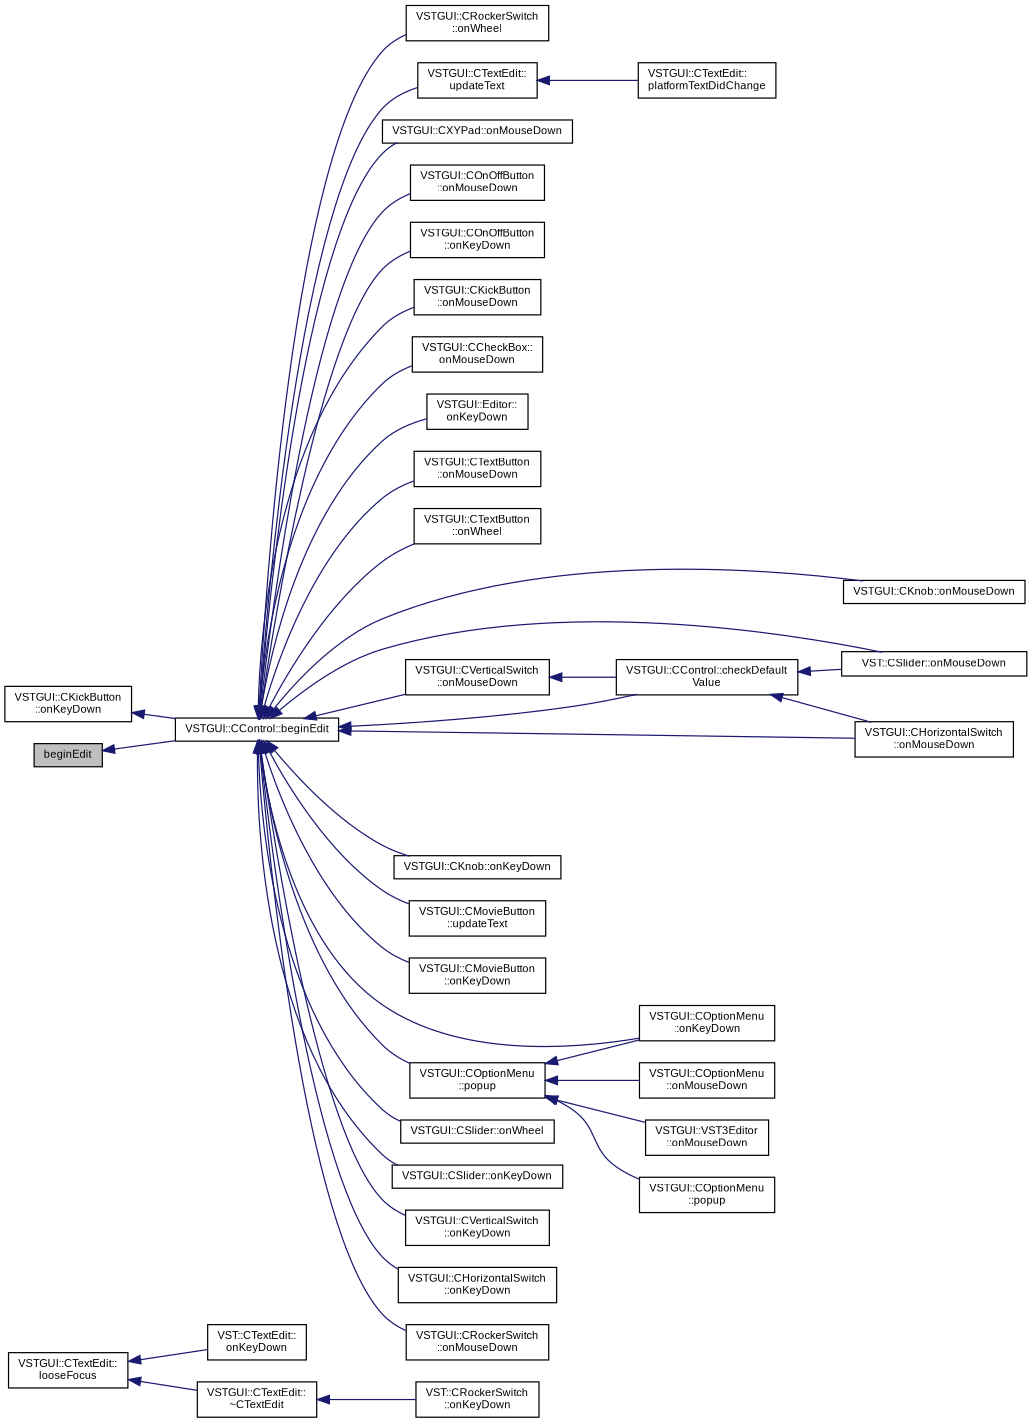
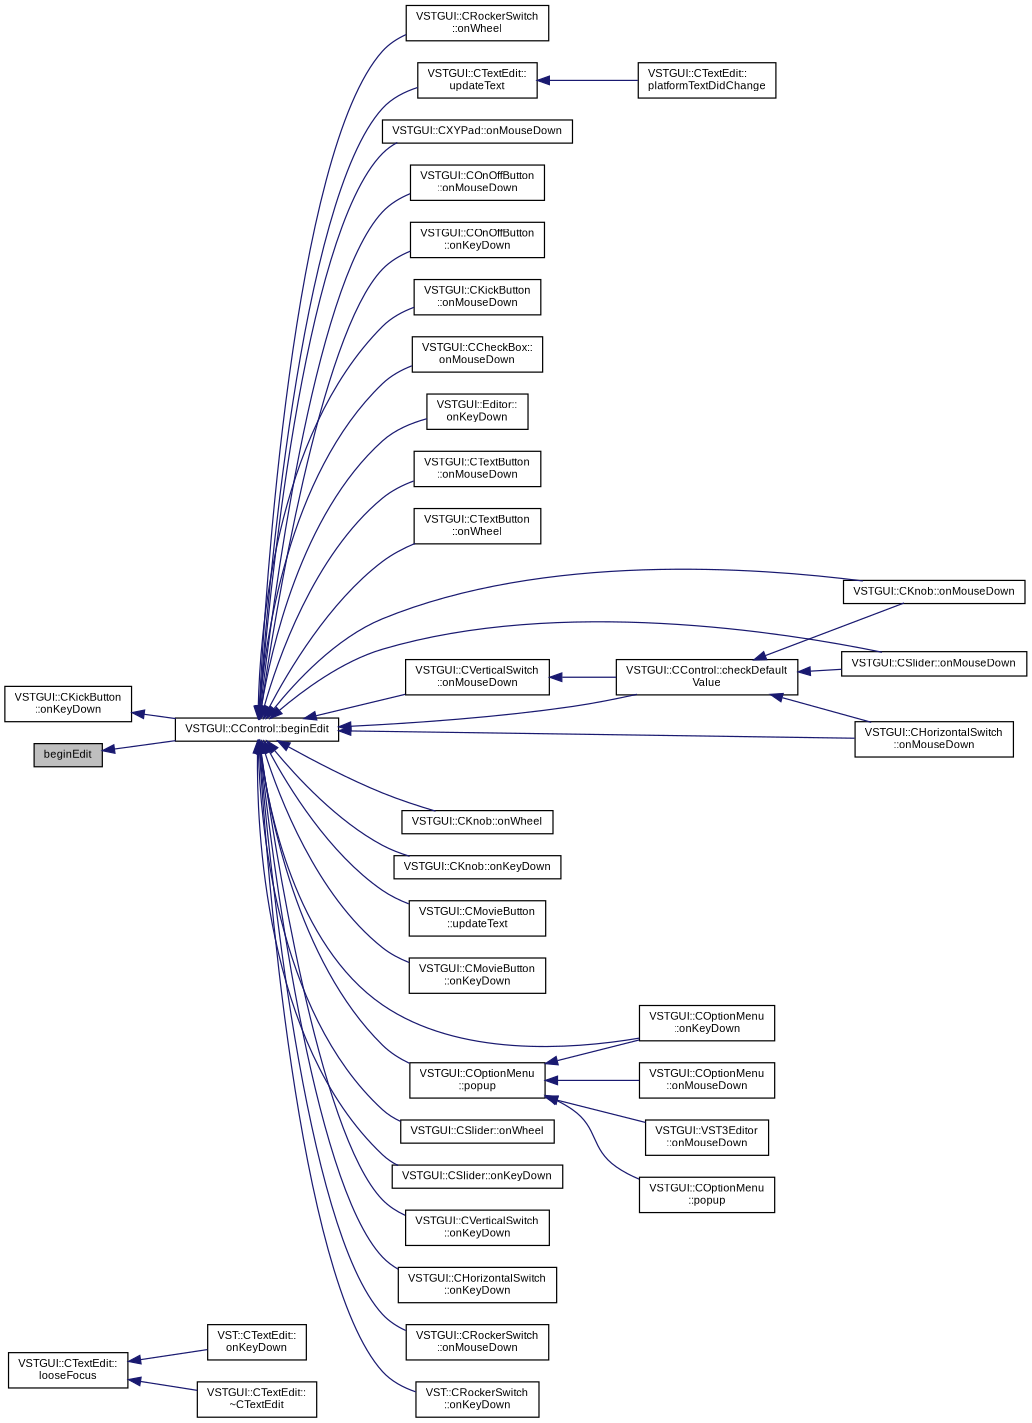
none -> (835, 629)
(934, 664) -> (934, 664)
none -> (477, 822)
(373, 1400) -> (295, 1089)
